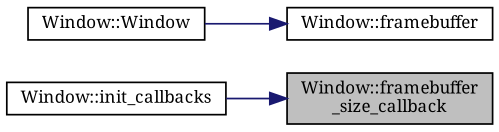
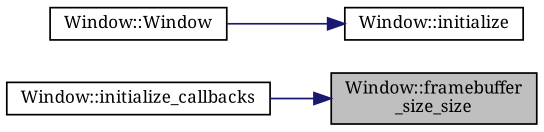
(390, 24) -> (434, 24)
(116, 99) -> (138, 99)
(390, 99) -> (434, 99)
